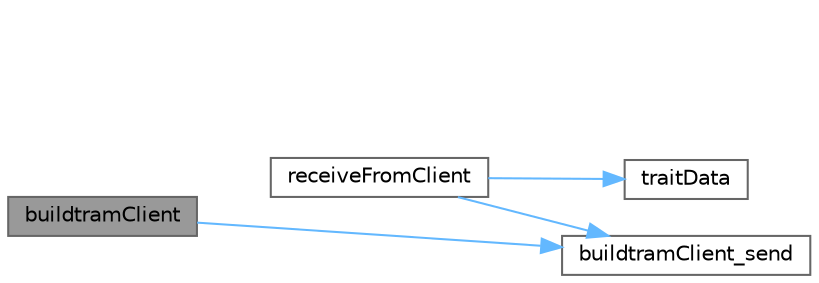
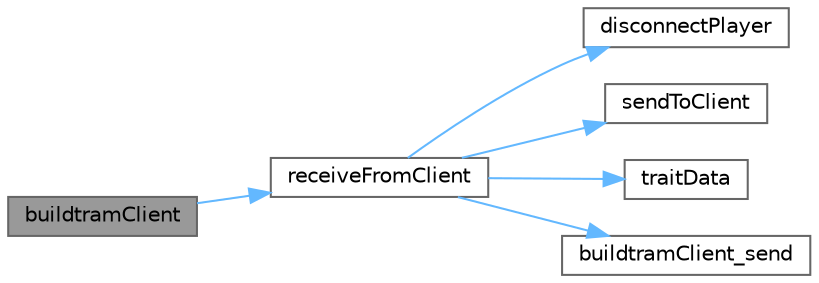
none -> (686, 28)
none -> (686, 104)
(369, 234) -> (223, 199)
